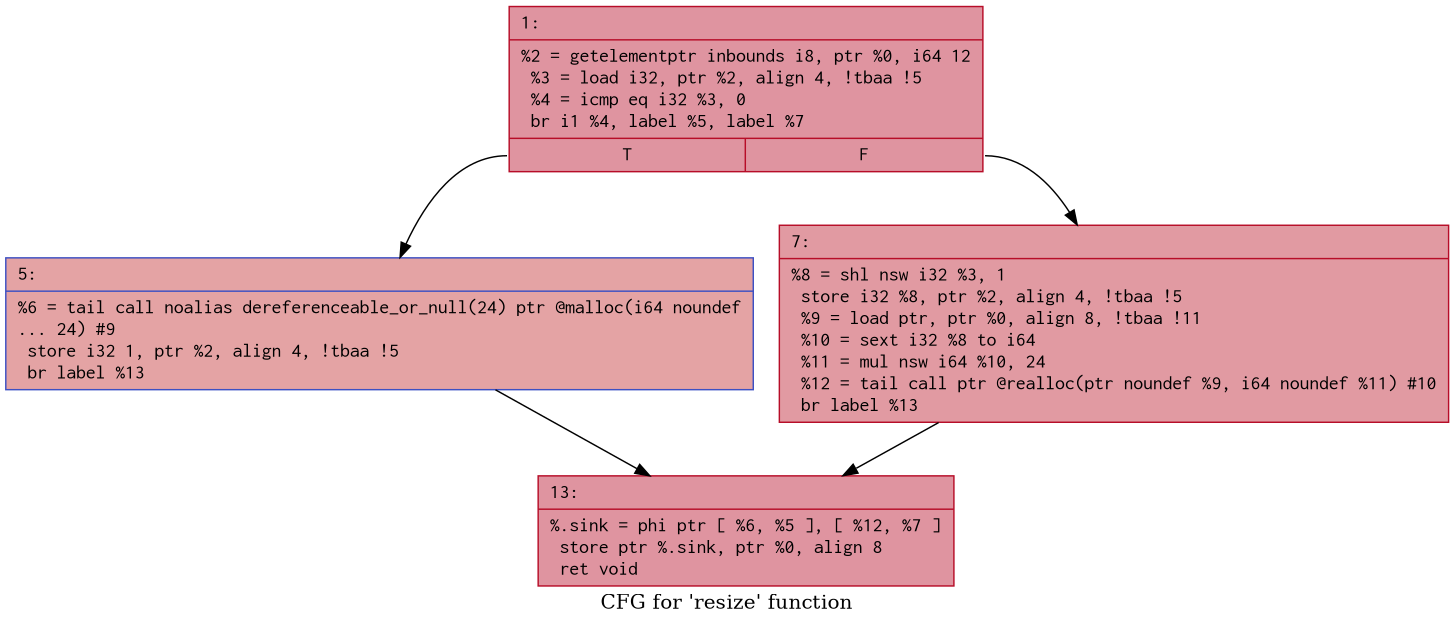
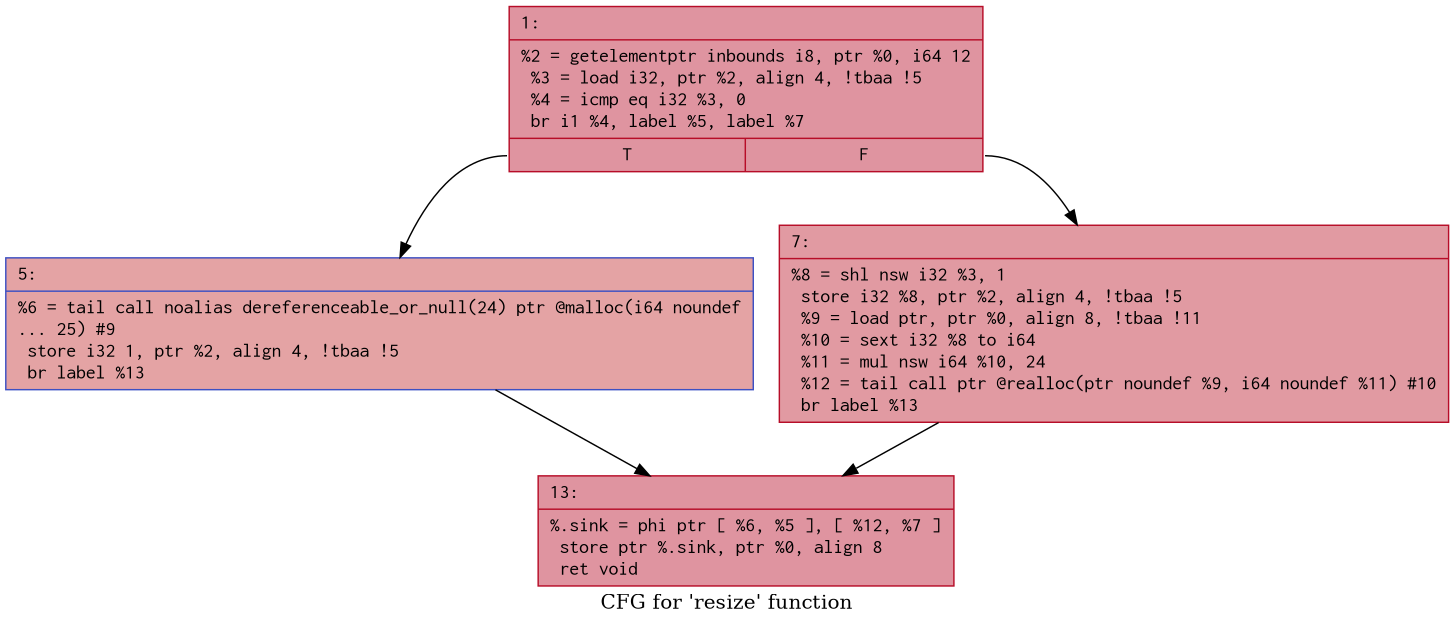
(67, 329) -> (67, 329)
